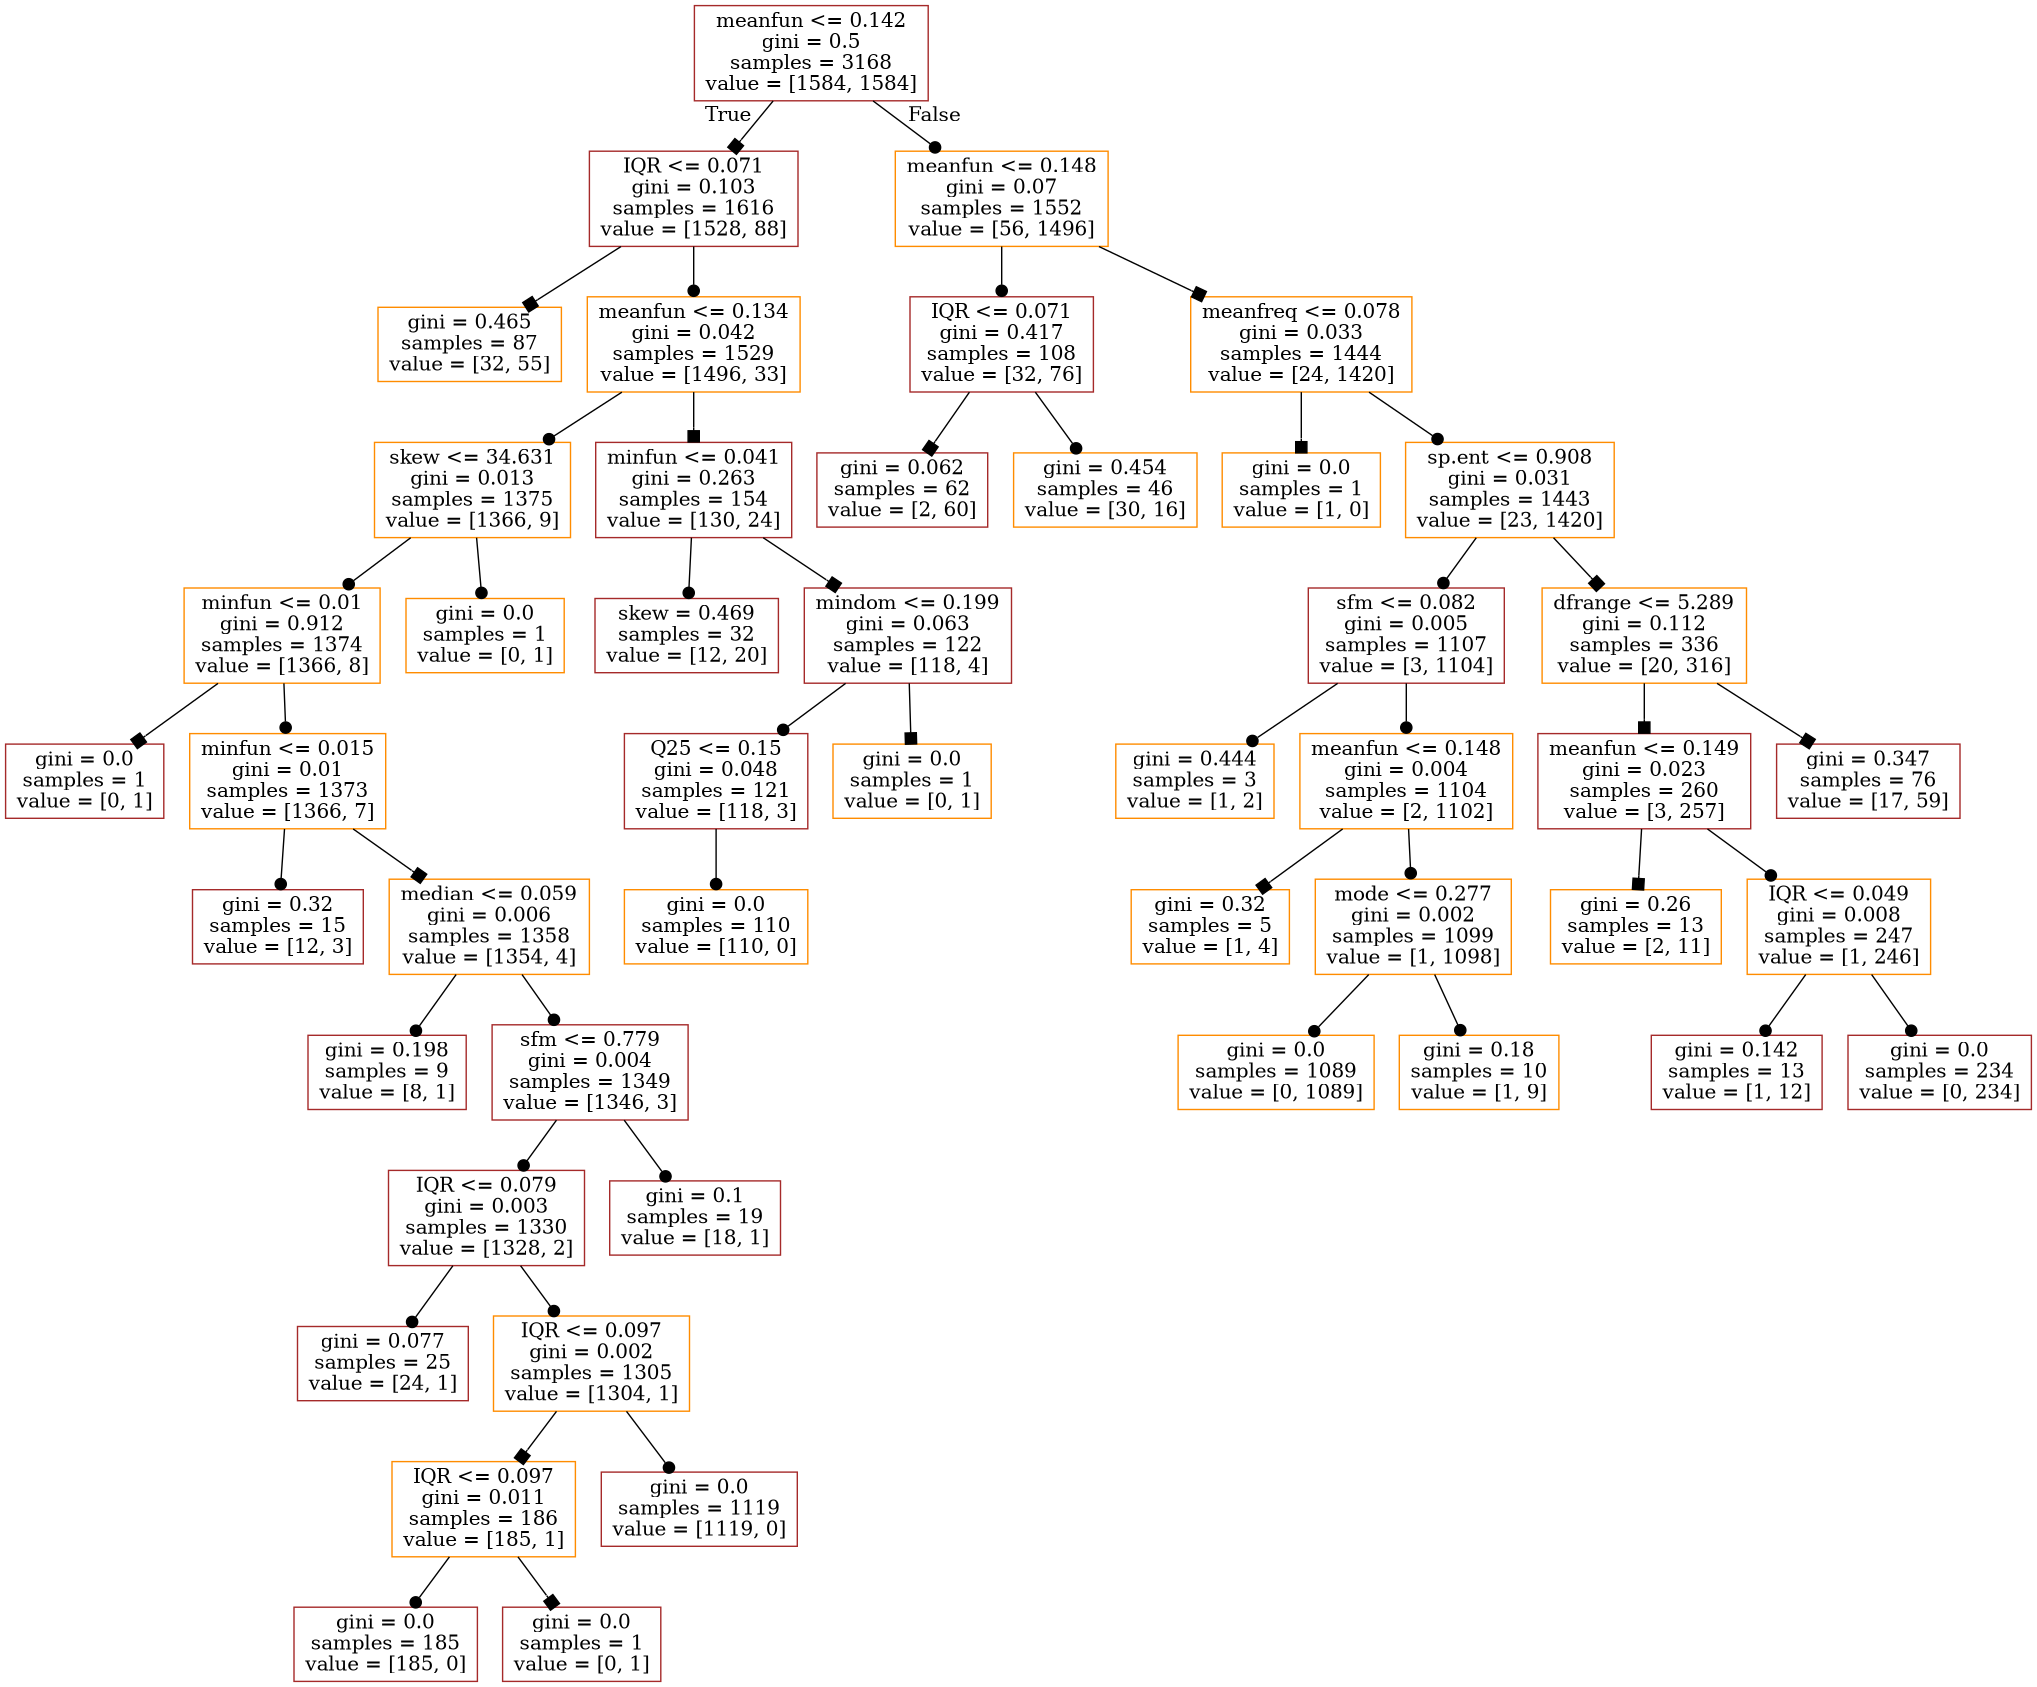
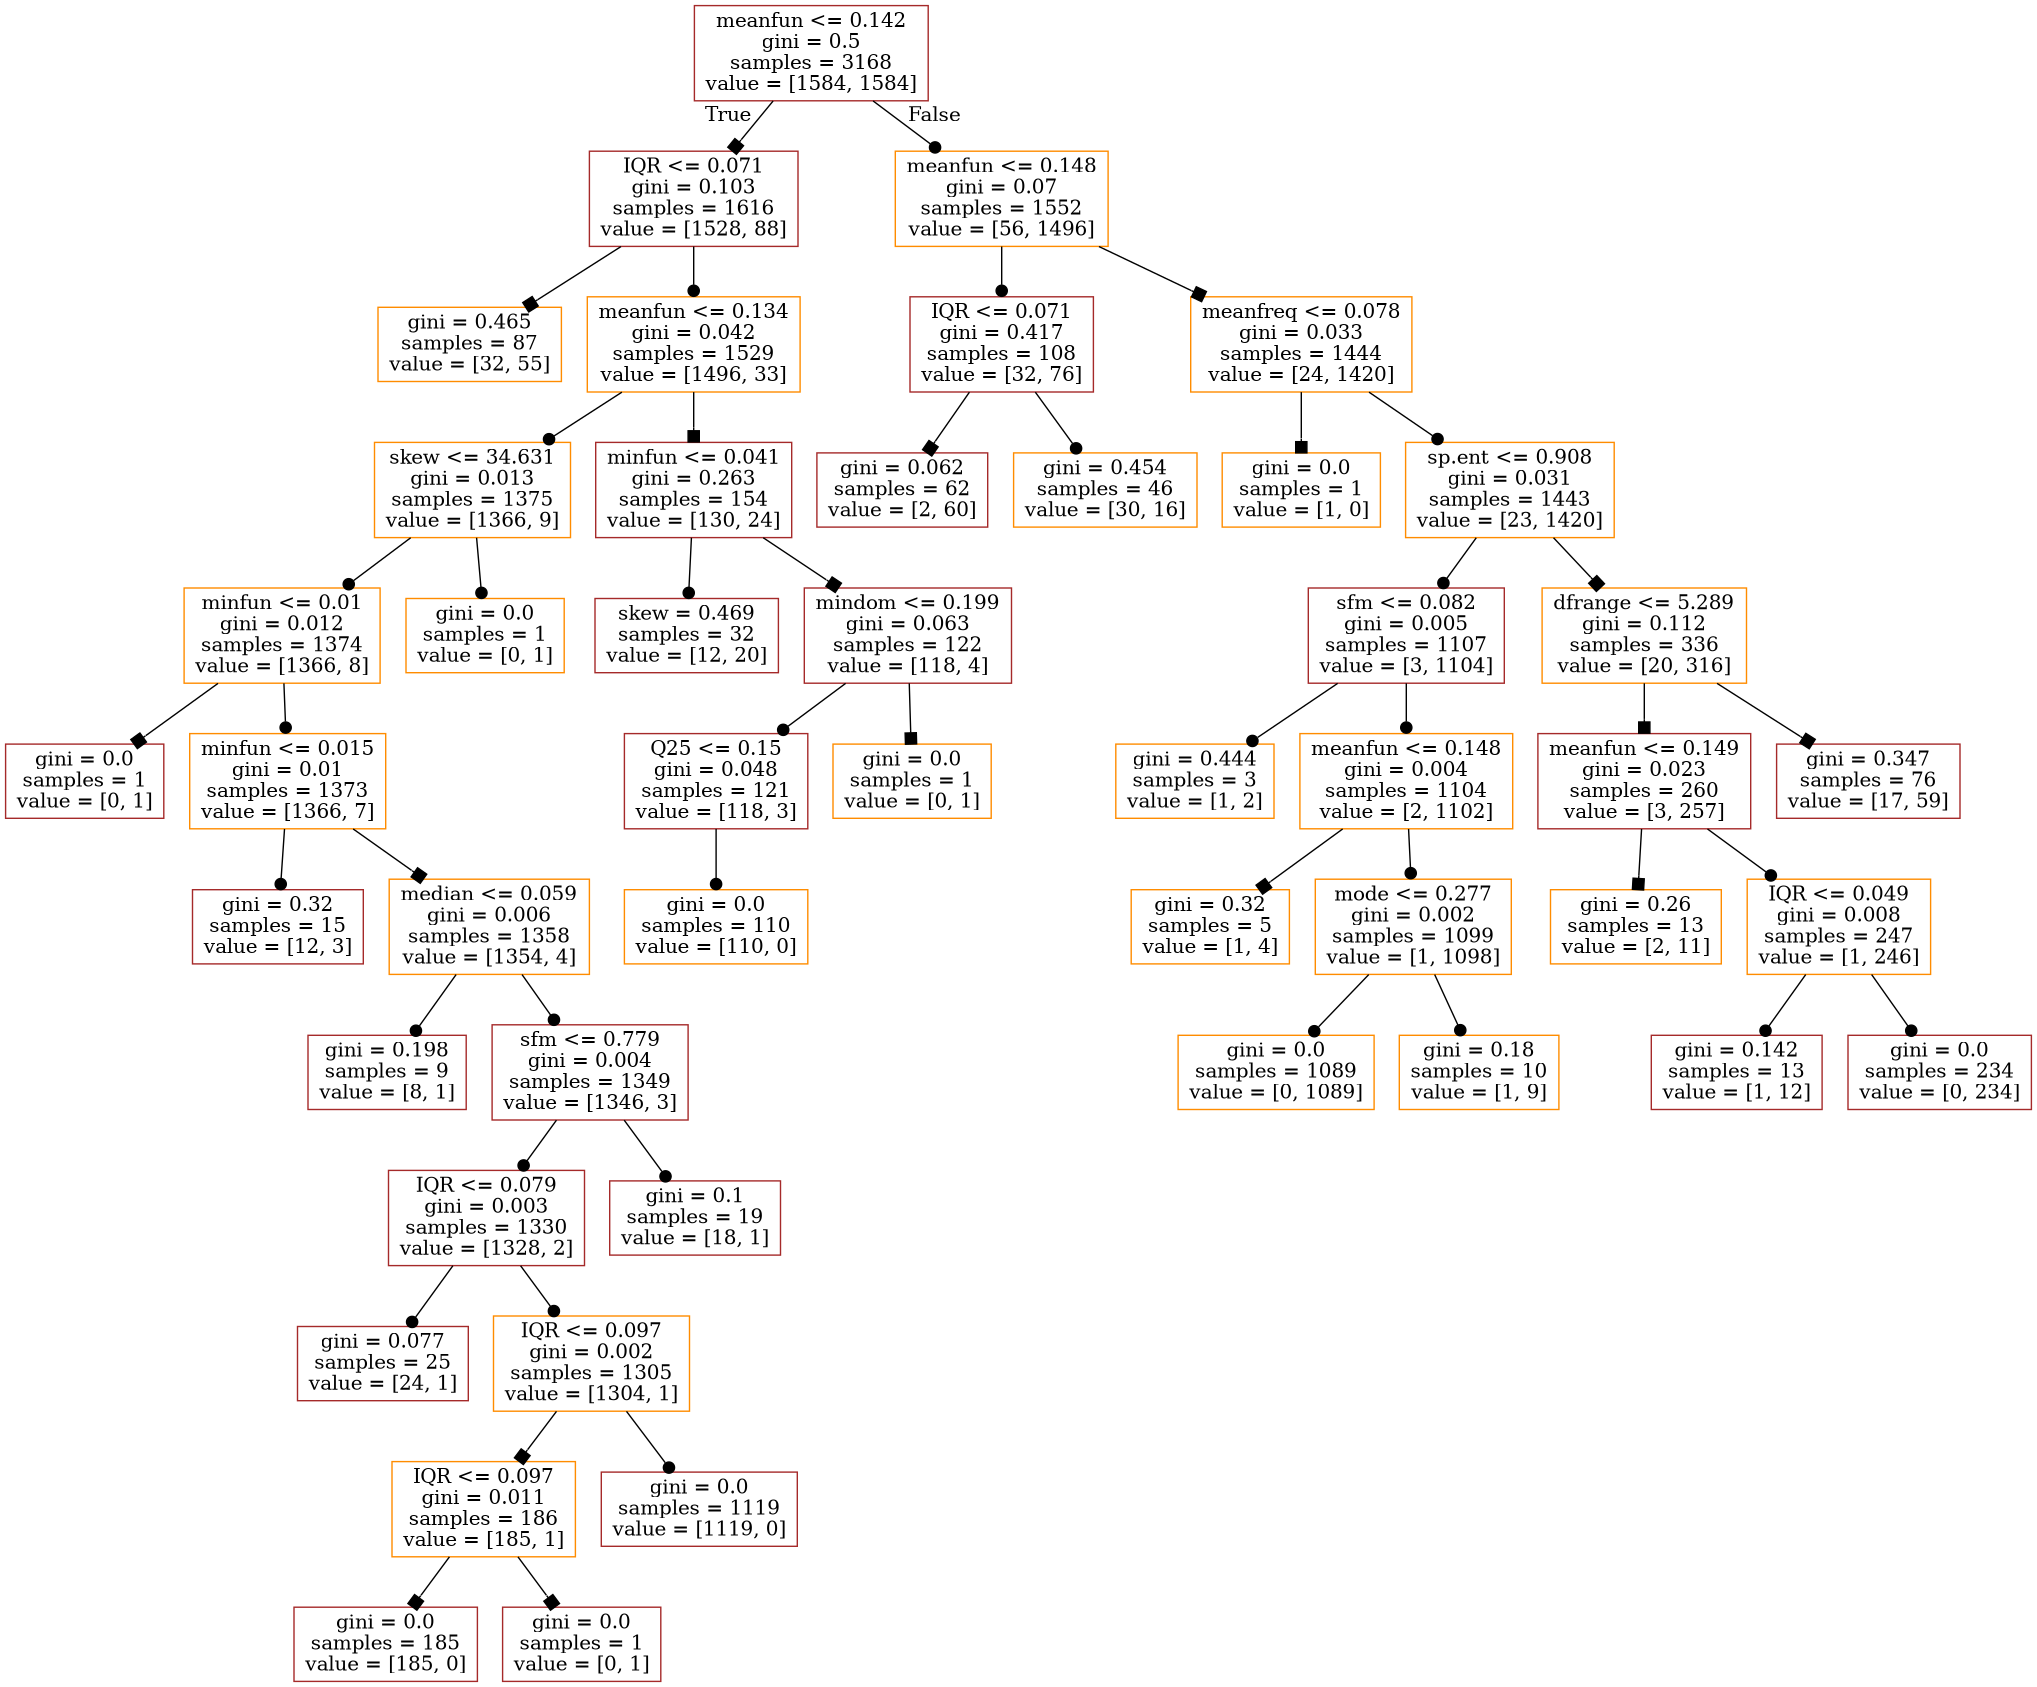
(282, 636) -> (282, 636)
(434, 1577) -> (435, 1576)
